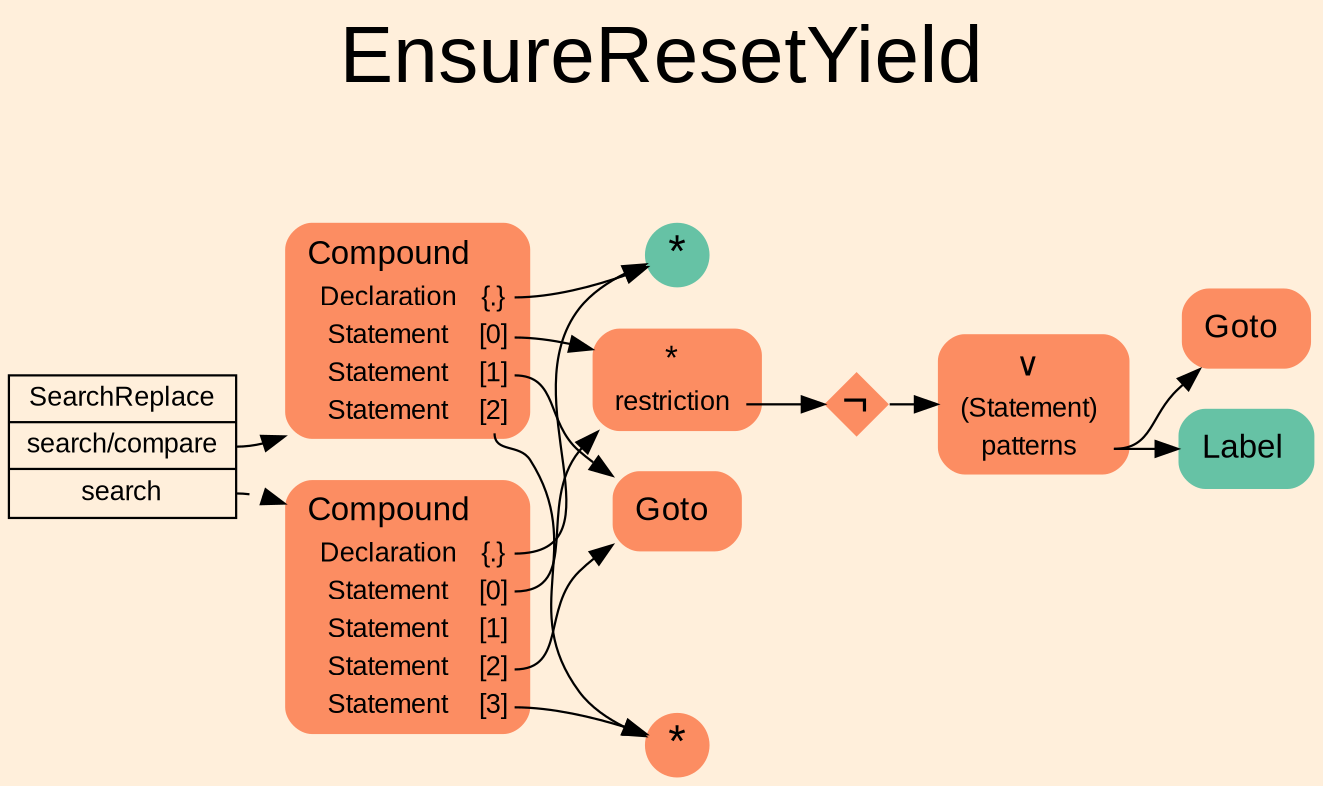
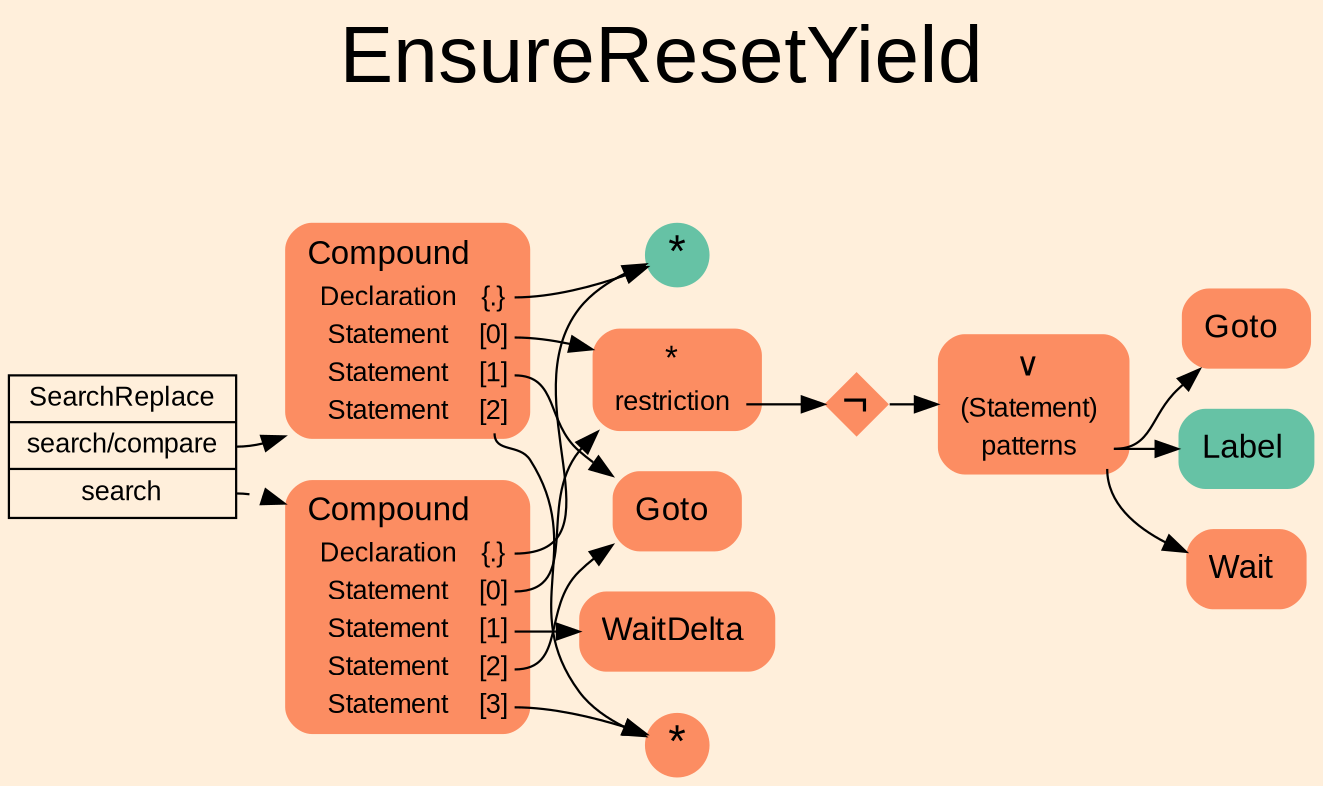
none -> (1246, 569)
none -> (677, 632)
